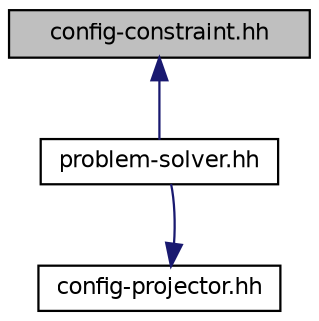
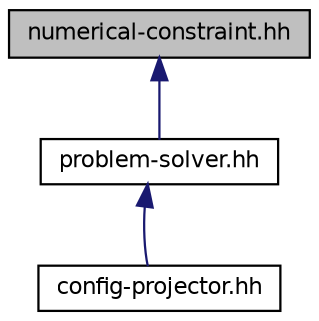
(159, 34) -> (159, 34)
(174, 214) -> (144, 237)
